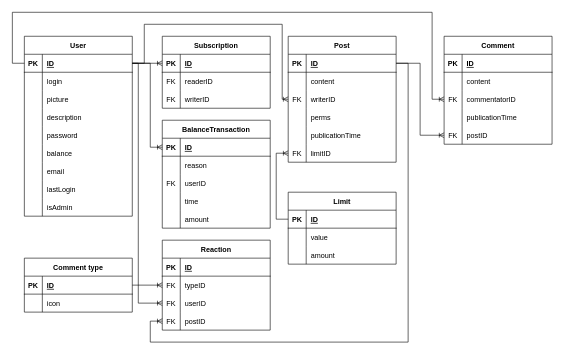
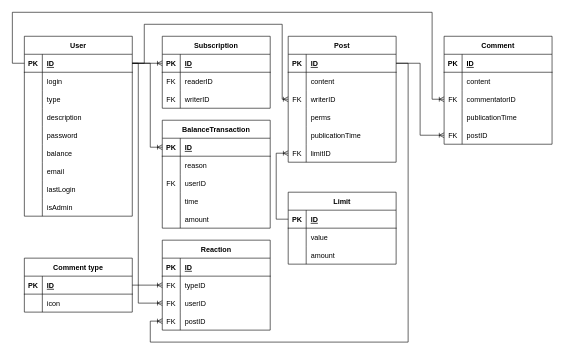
(60, 100) -> (55, 100)
